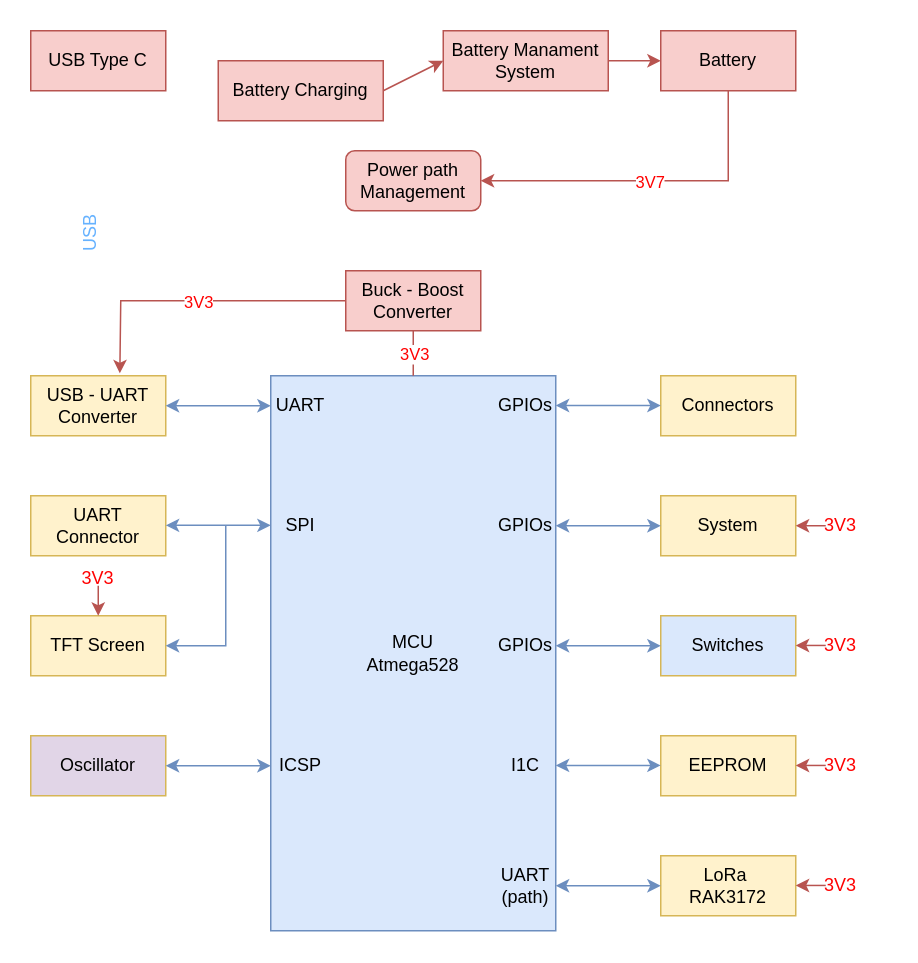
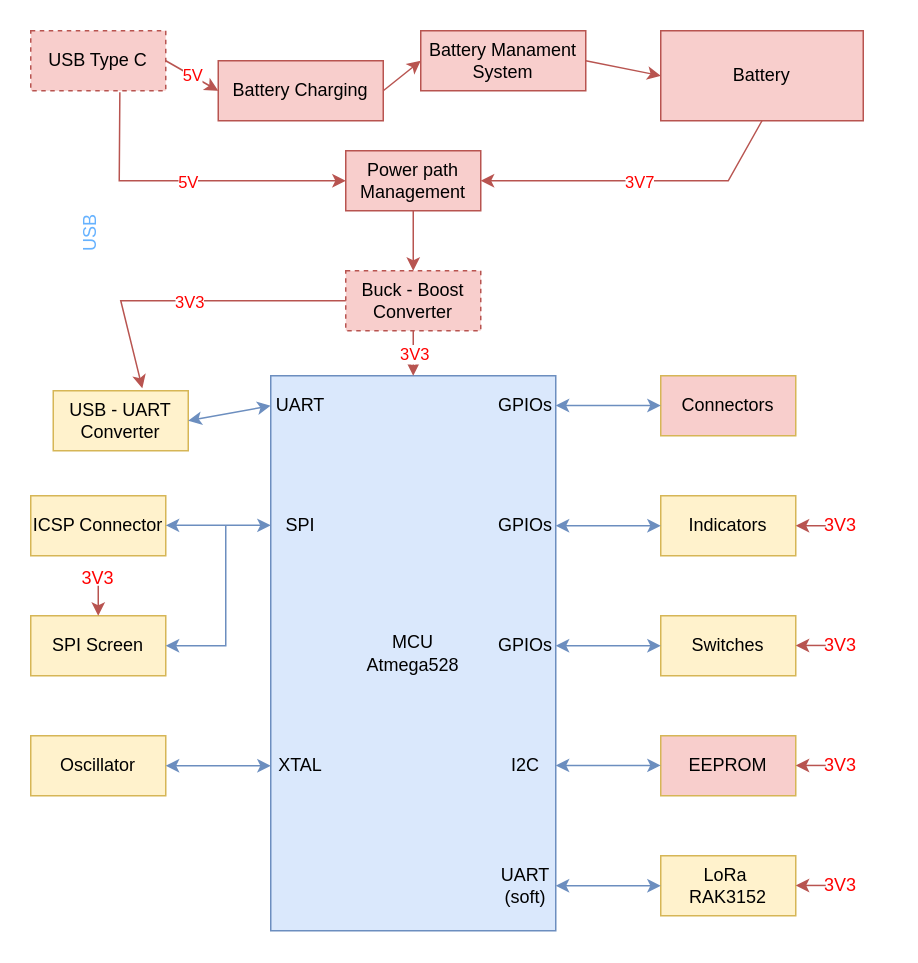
(98, 61) -> (98, 61)
(526, 61) -> (503, 61)
(728, 61) -> (762, 76)
none -> (188, 73)
none -> (184, 181)
(413, 181) -> (413, 181)
none -> (413, 236)
(413, 301) -> (413, 301)
(413, 368) -> (413, 364)
(98, 406) -> (121, 421)
(728, 406) -> (728, 406)
(98, 526) -> (98, 526)
(728, 526) -> (728, 526)
(98, 646) -> (98, 646)
(728, 646) -> (728, 646)
(98, 766) -> (98, 766)
(301, 766) -> (301, 766)
(526, 766) -> (526, 766)
(728, 766) -> (728, 766)
(526, 886) -> (526, 886)
(728, 886) -> (728, 886)
